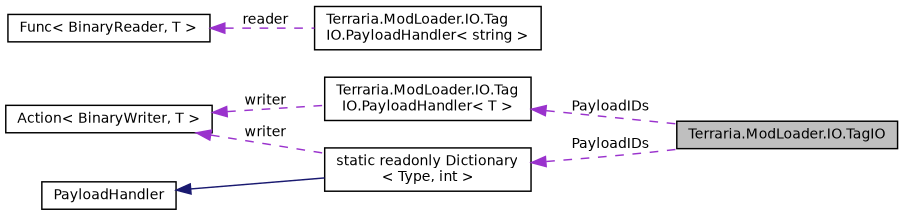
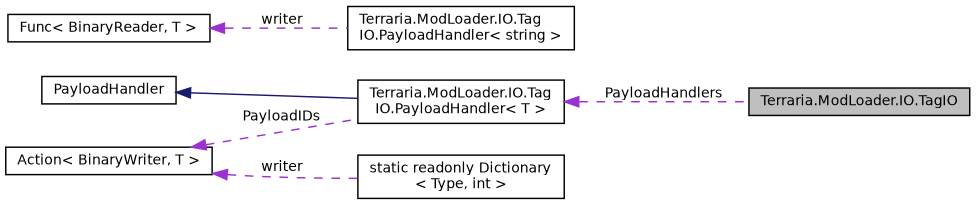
(263, 20) -> (280, 20)
(263, 101) -> (280, 117)
(609, 107) -> (662, 94)
(615, 156) -> none
(258, 183) -> (274, 96)
